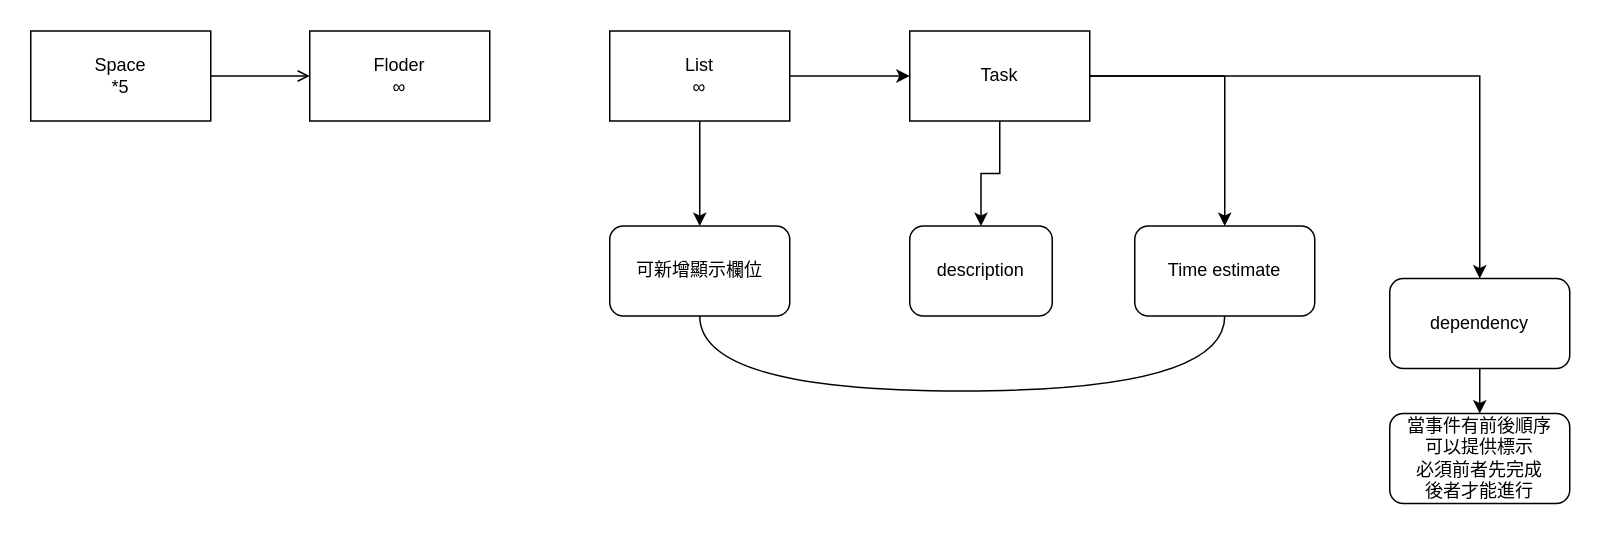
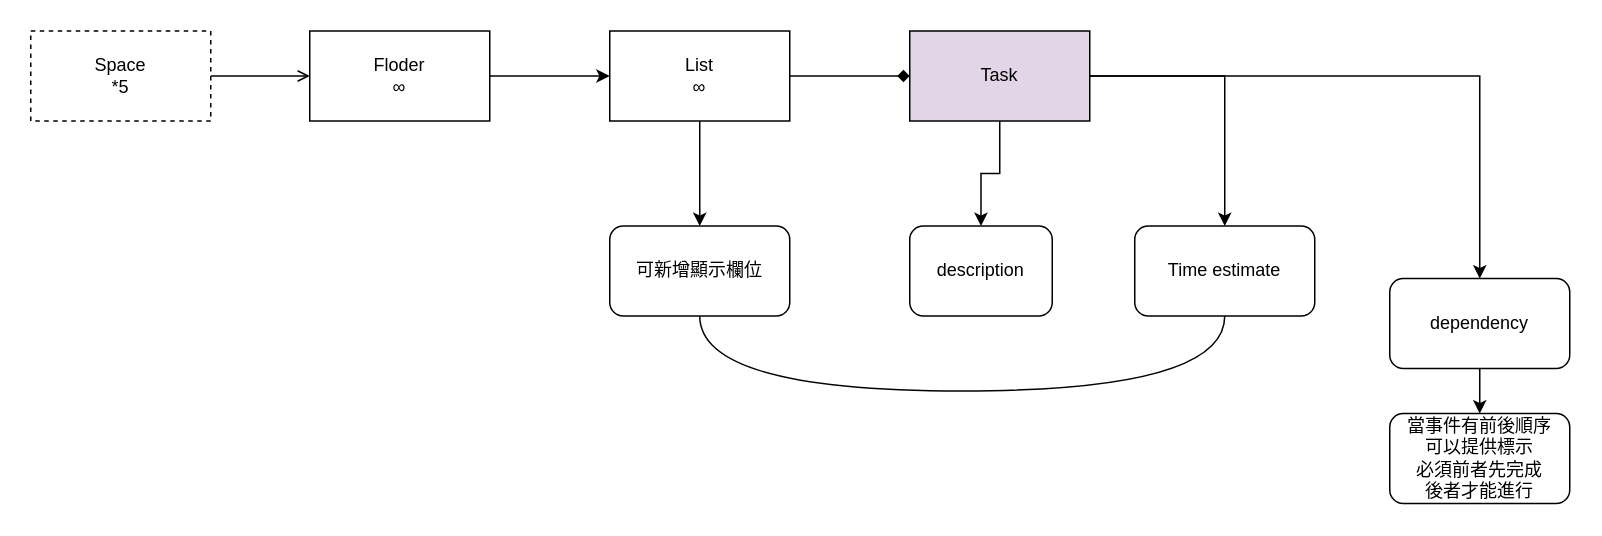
(121, 76) -> (121, 76)
none -> (545, 76)
(898, 76) -> (897, 76)
(1000, 76) -> (1000, 76)
